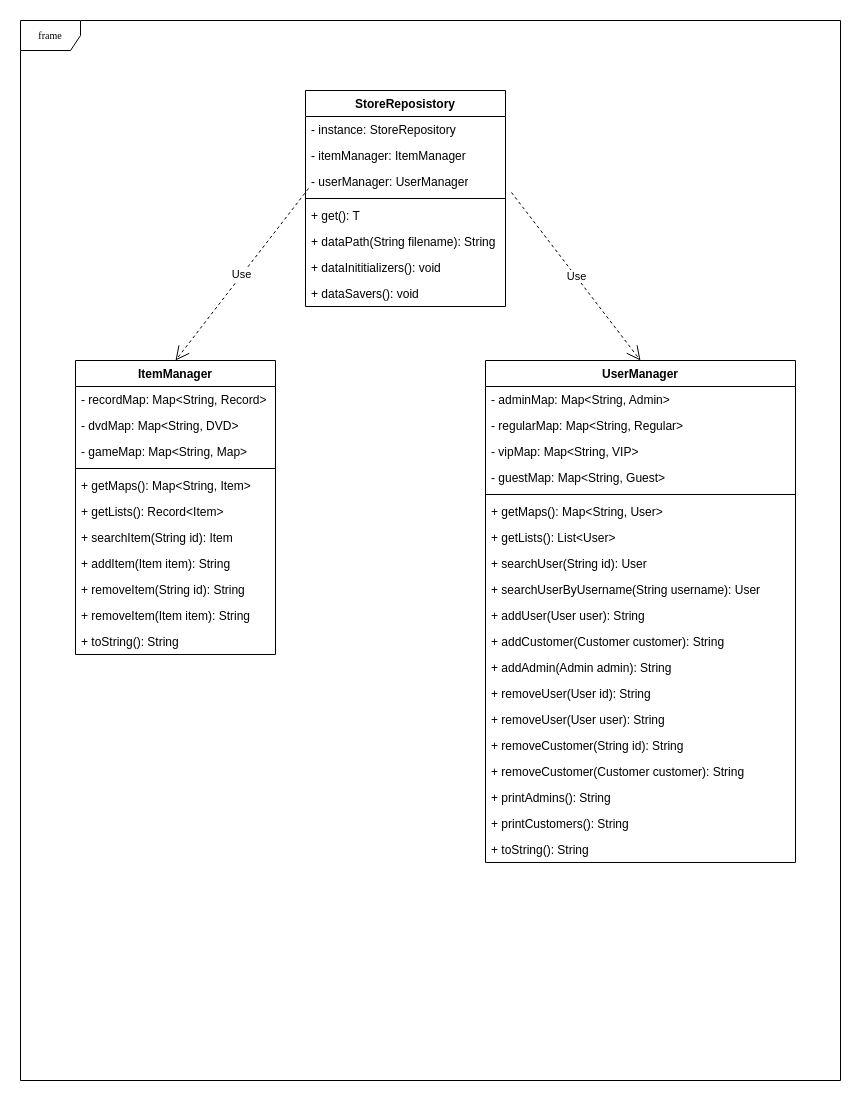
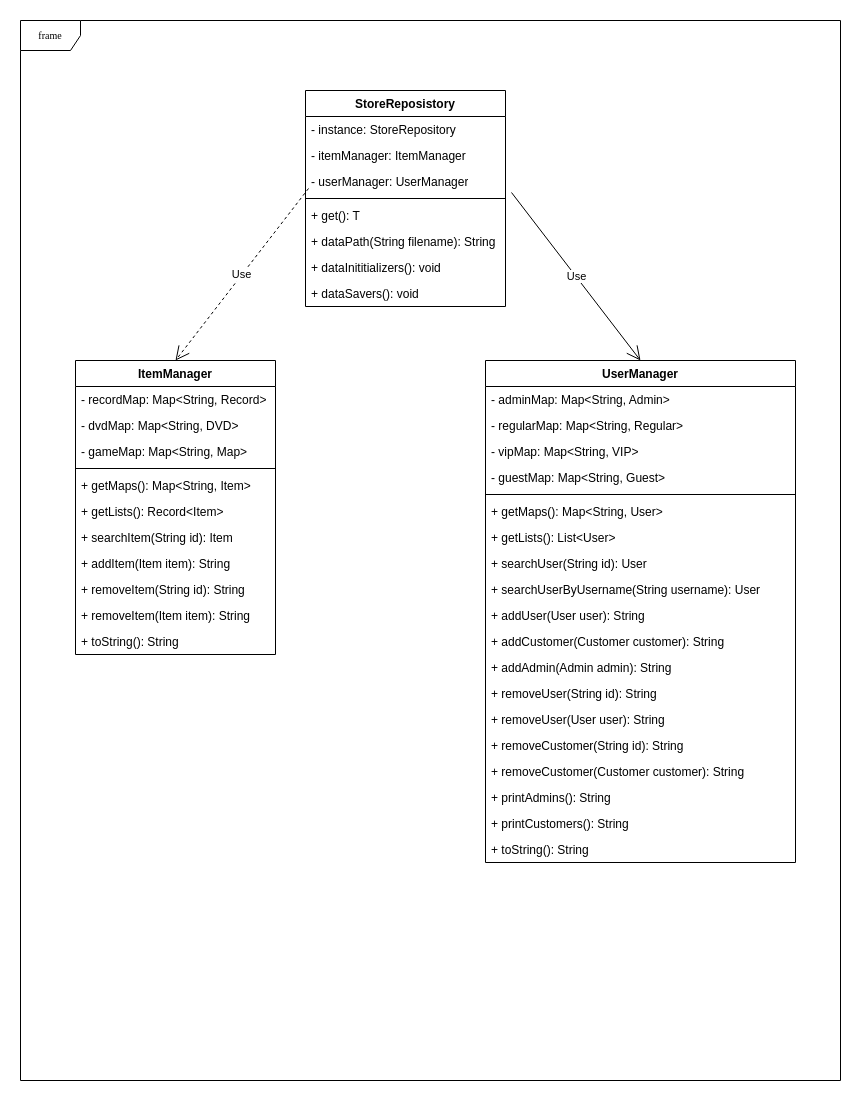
(541, 231) -> (541, 231)
(580, 695) -> (585, 695)
